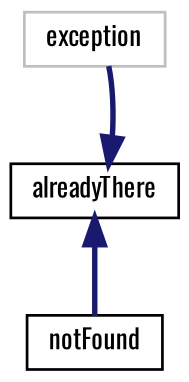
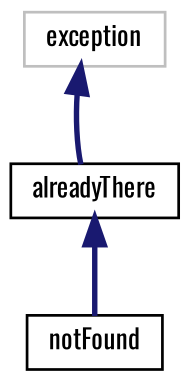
(113, 102) -> (77, 129)
